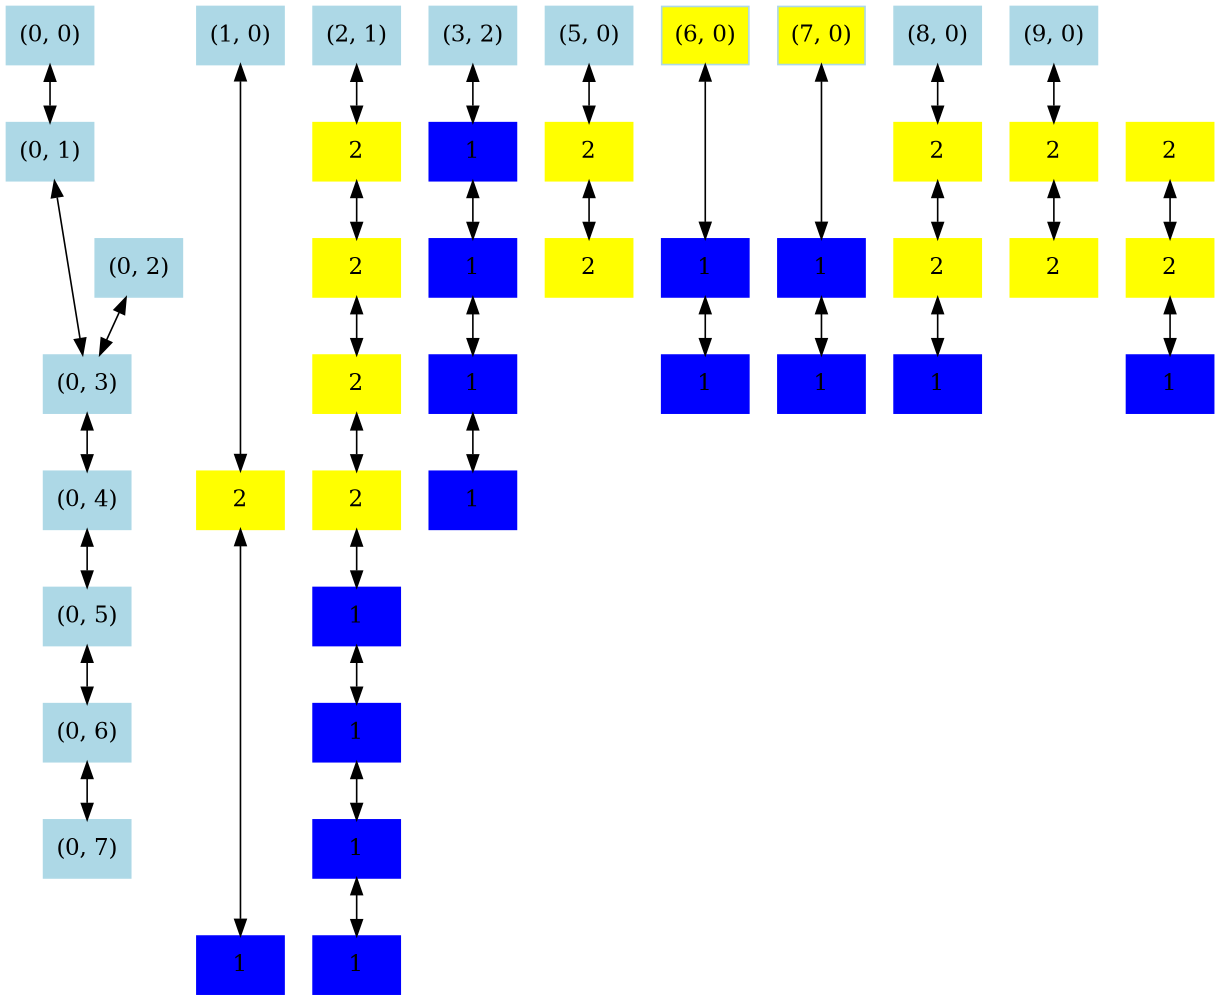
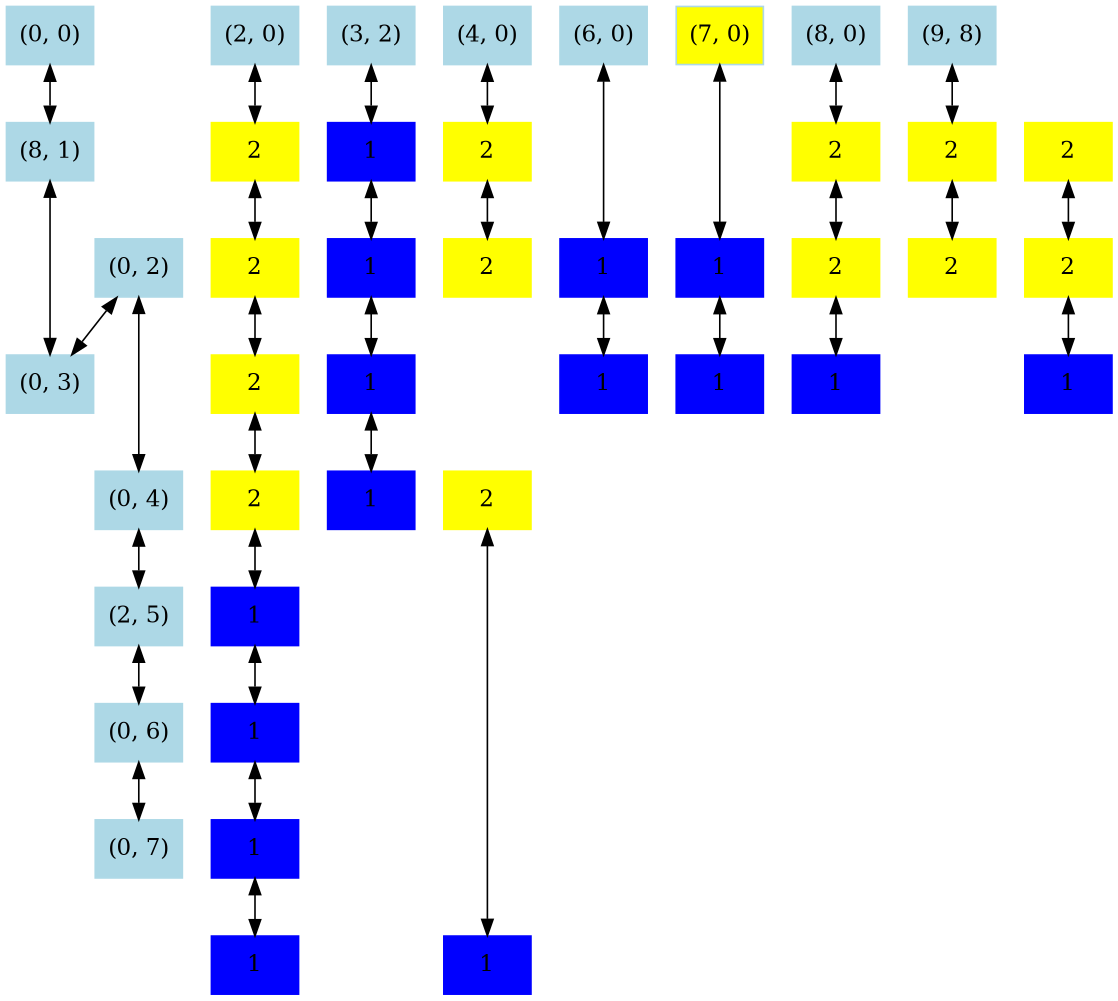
(240, 36) -> none
(357, 36) -> (255, 36)
(589, 36) -> (487, 36)
(705, 36) -> (604, 36)
(1054, 36) -> (952, 36)
(50, 152) -> (50, 152)
(87, 442) -> (139, 384)
(87, 617) -> (139, 617)
